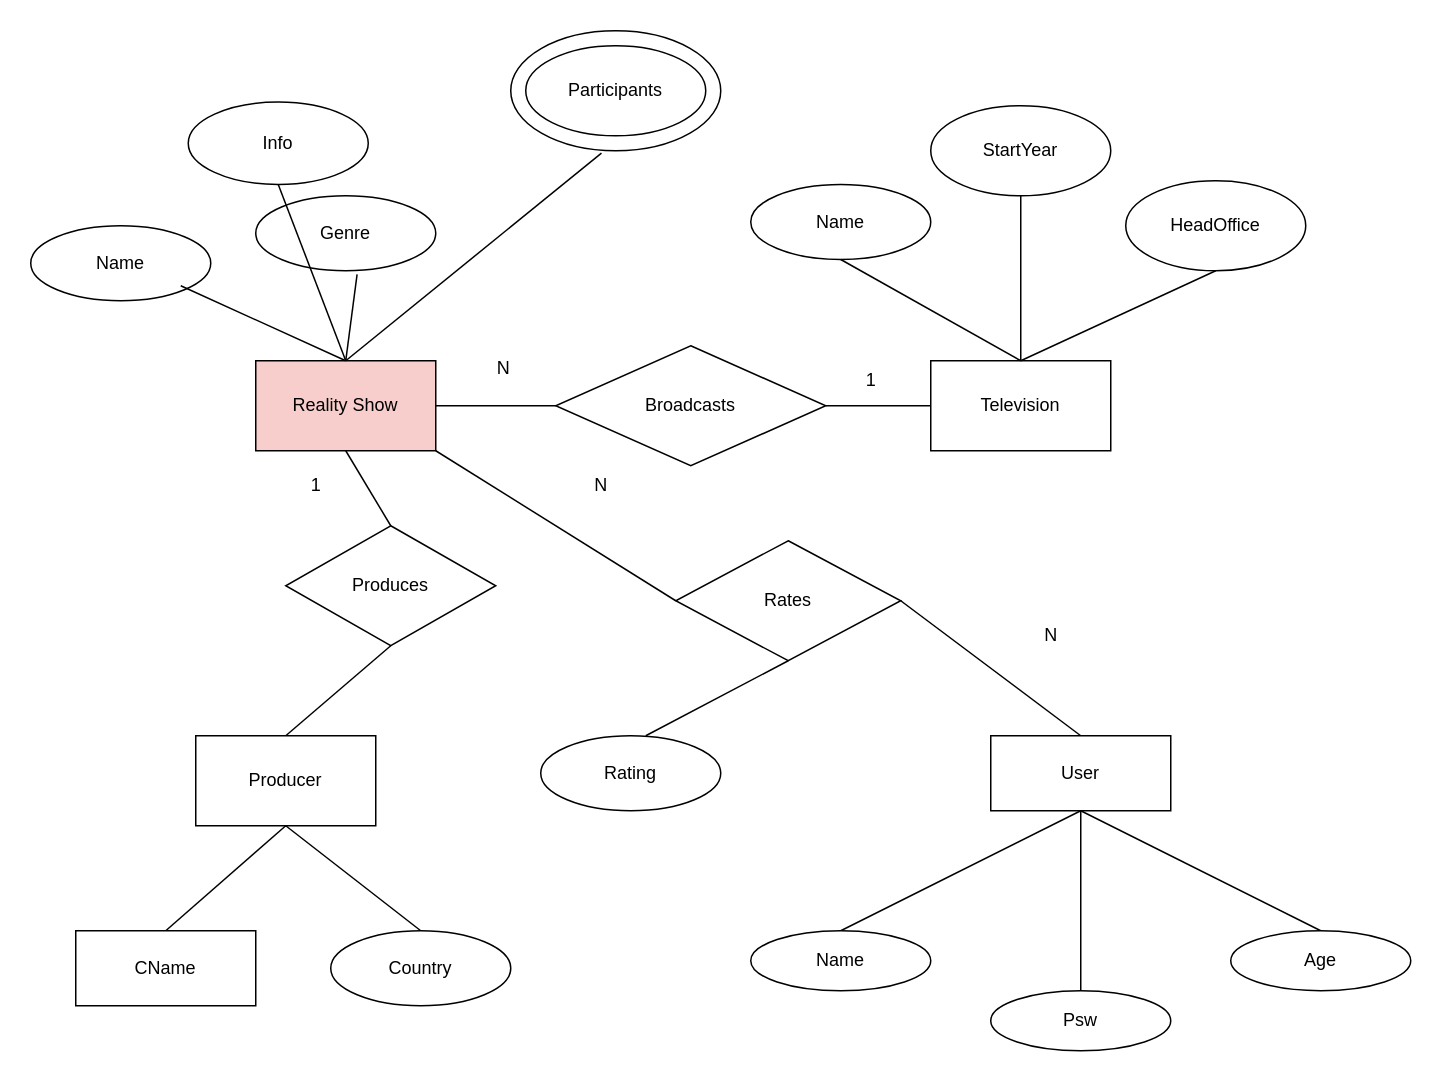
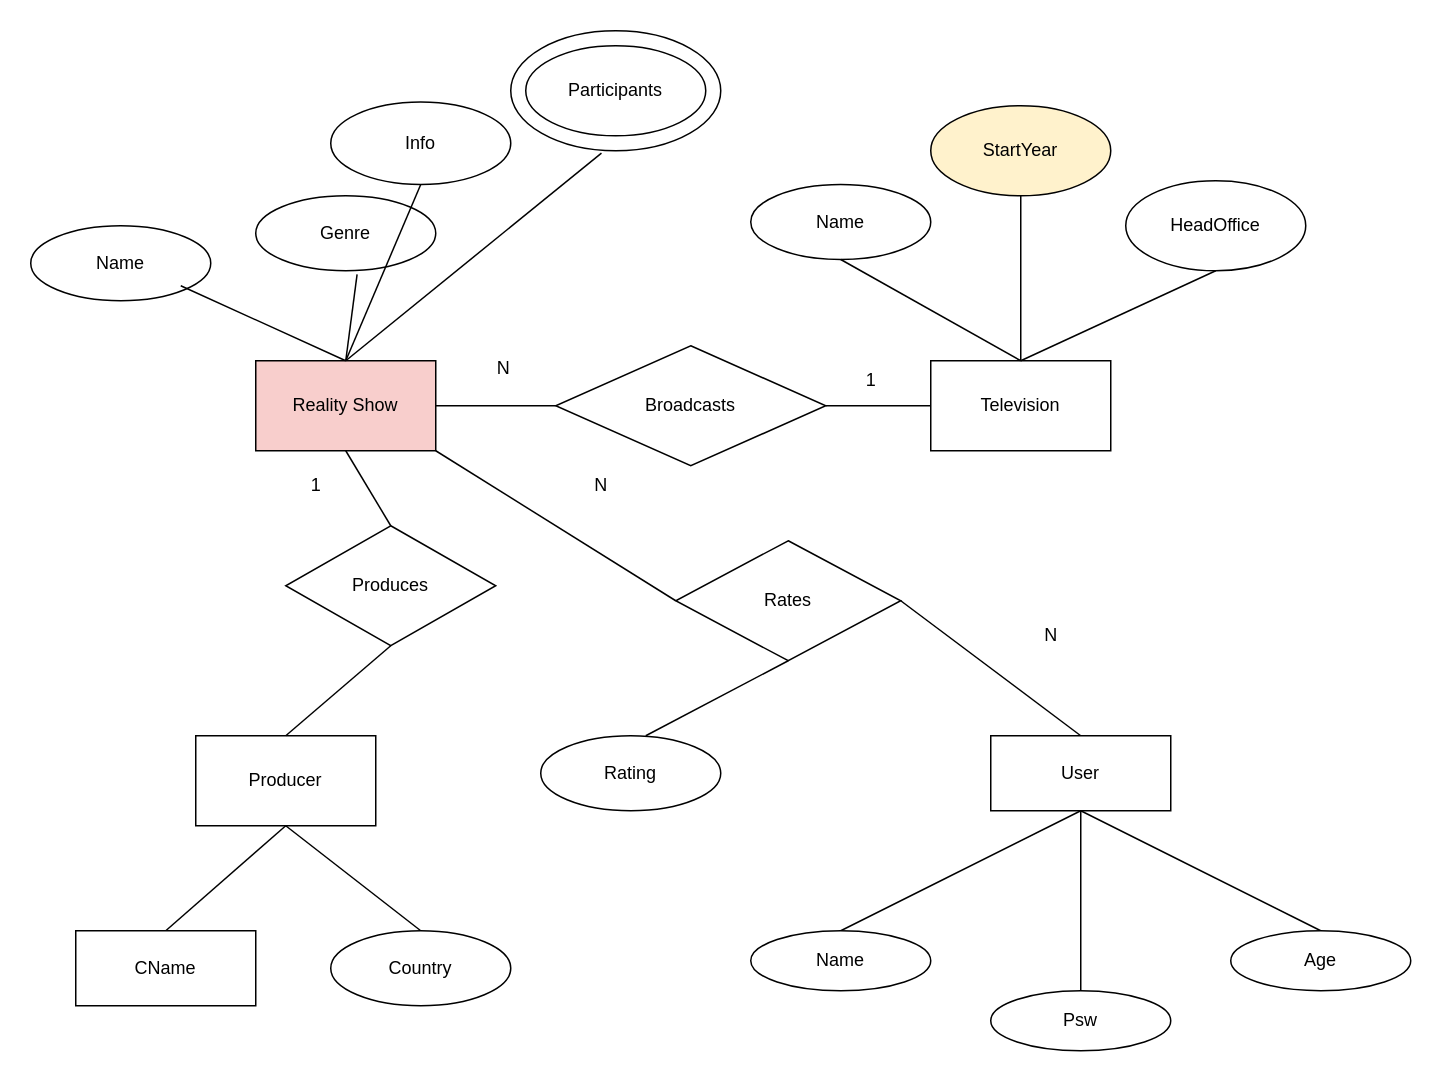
(278, 143) -> (421, 143)
(1021, 151) -> (1021, 151)
